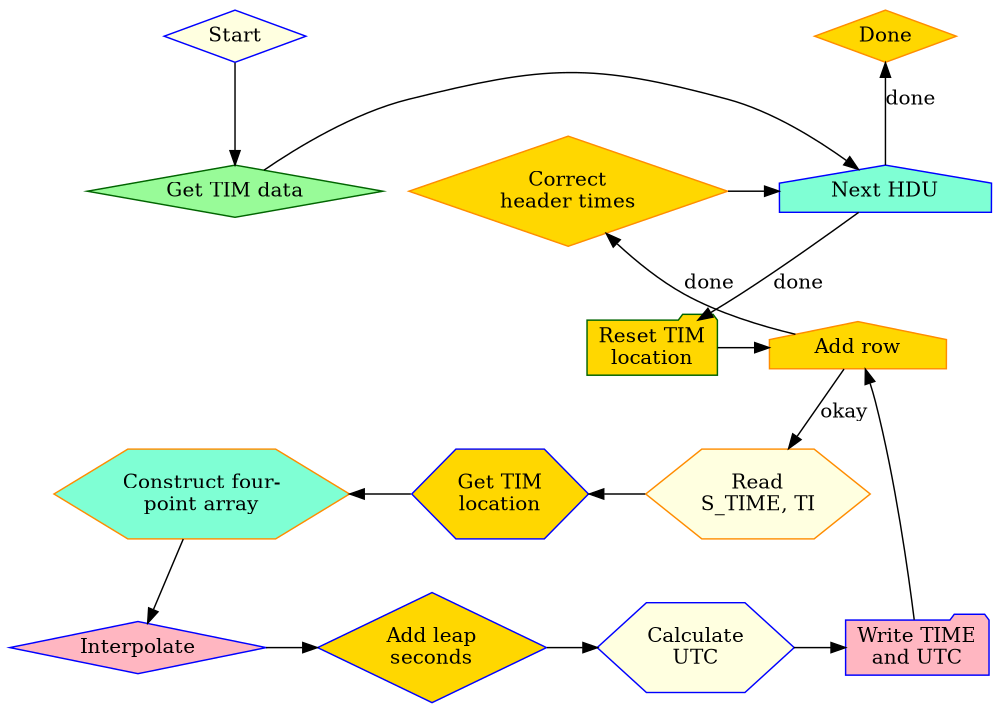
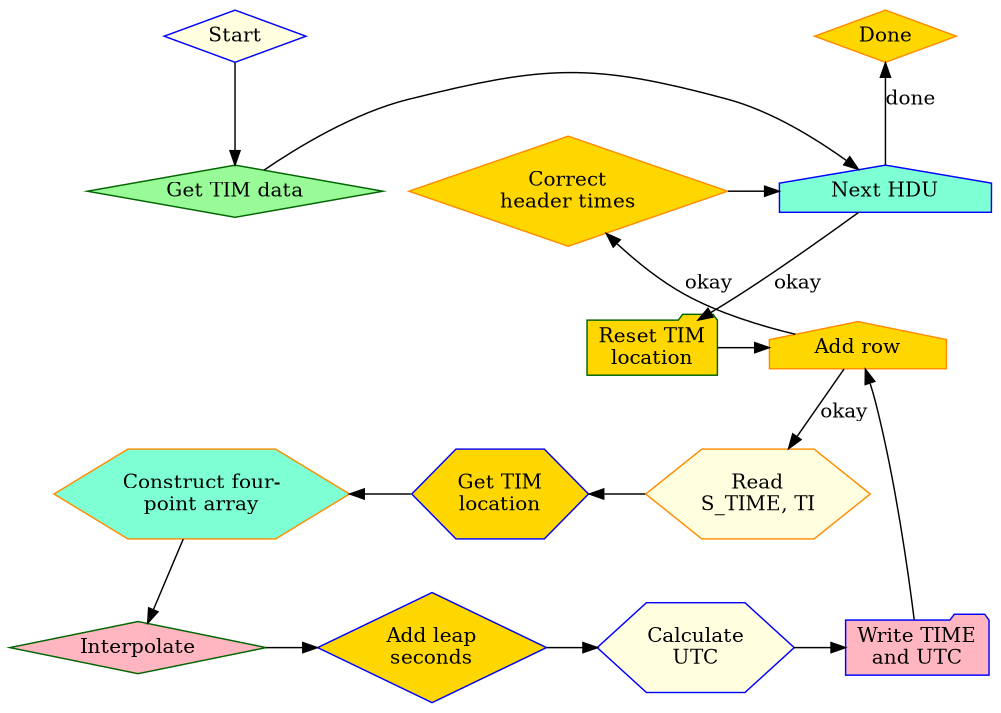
(709, 283) -> (709, 283)
(799, 283) -> (799, 283)
(138, 648) -> (138, 648)
